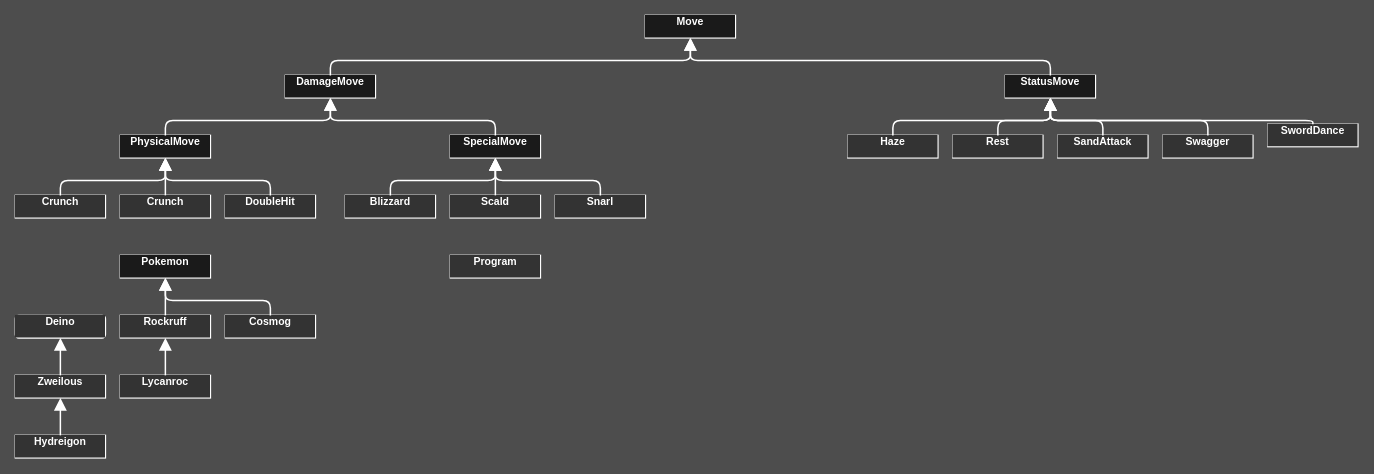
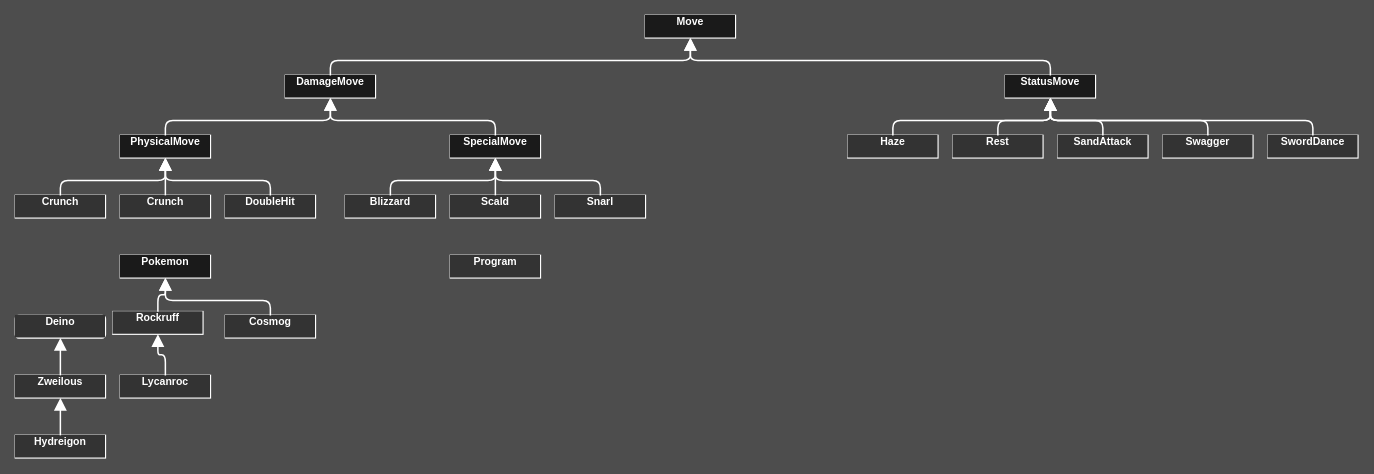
(1313, 135) -> (1313, 147)
(165, 327) -> (158, 323)
